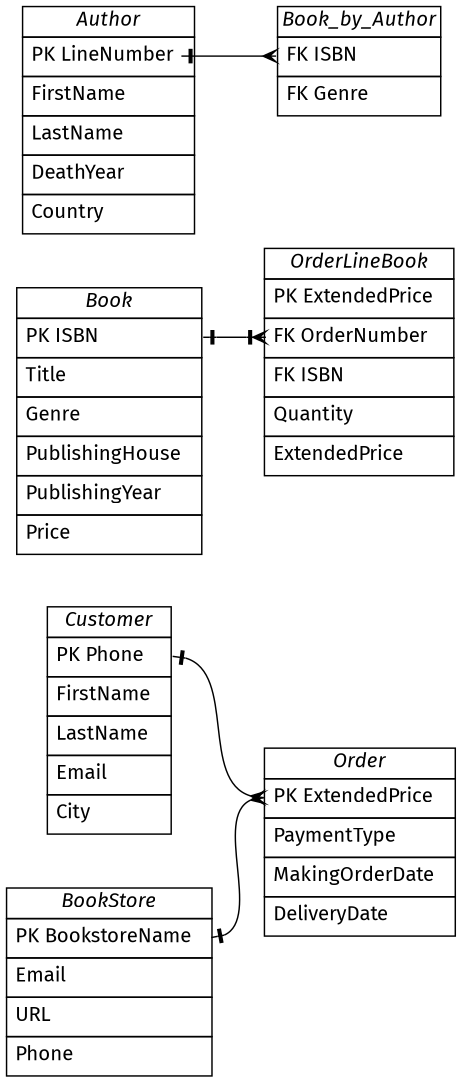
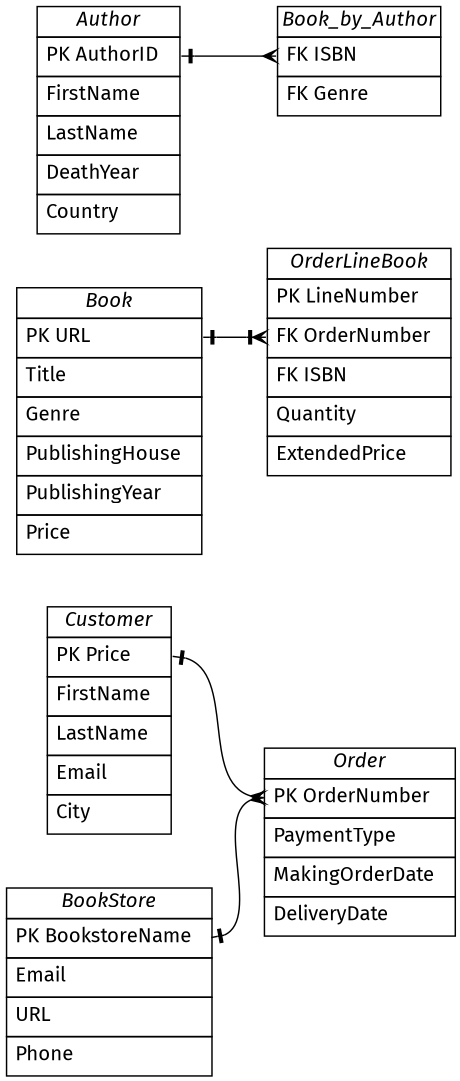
(106, 55) -> (106, 55)
(356, 296) -> (350, 296)
(66, 336) -> (61, 336)
(103, 655) -> (96, 655)
(356, 796) -> (355, 796)
